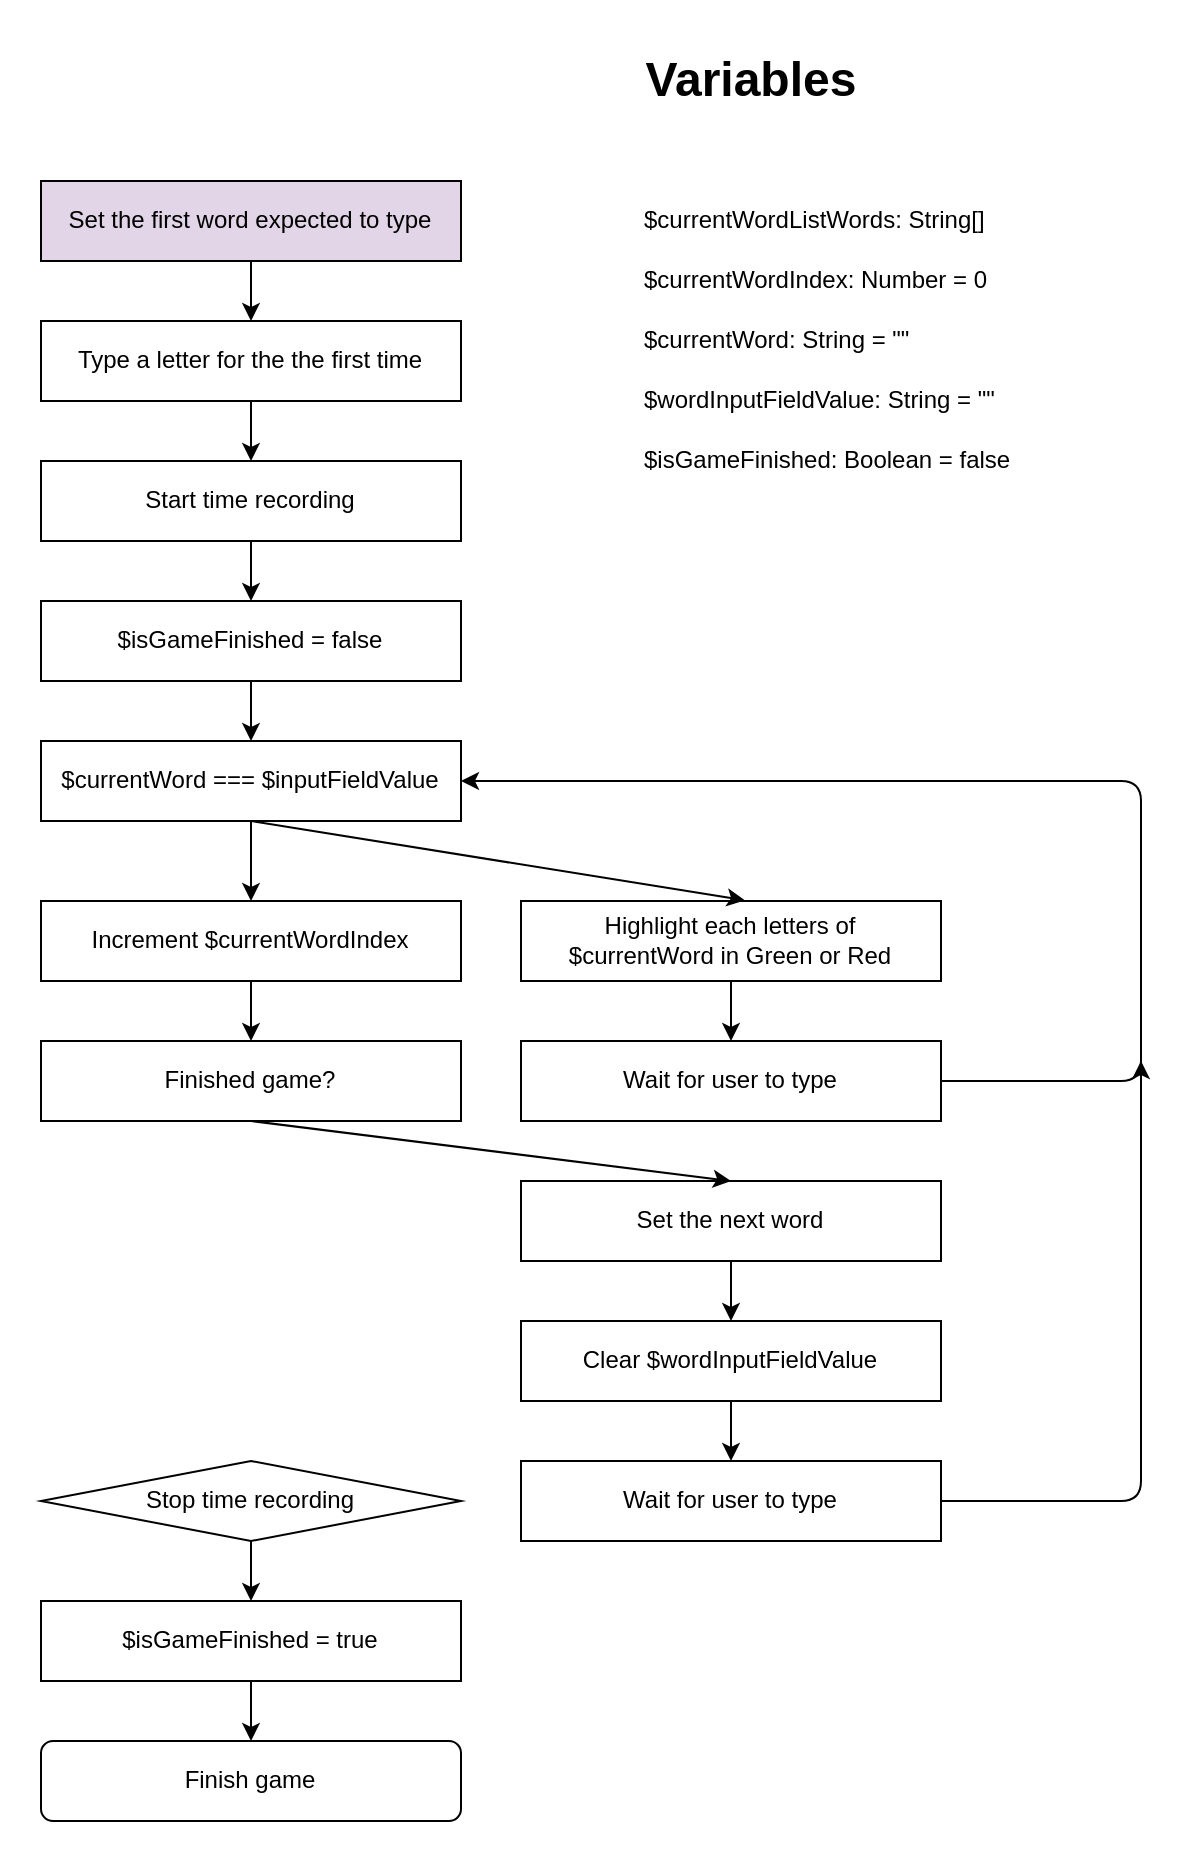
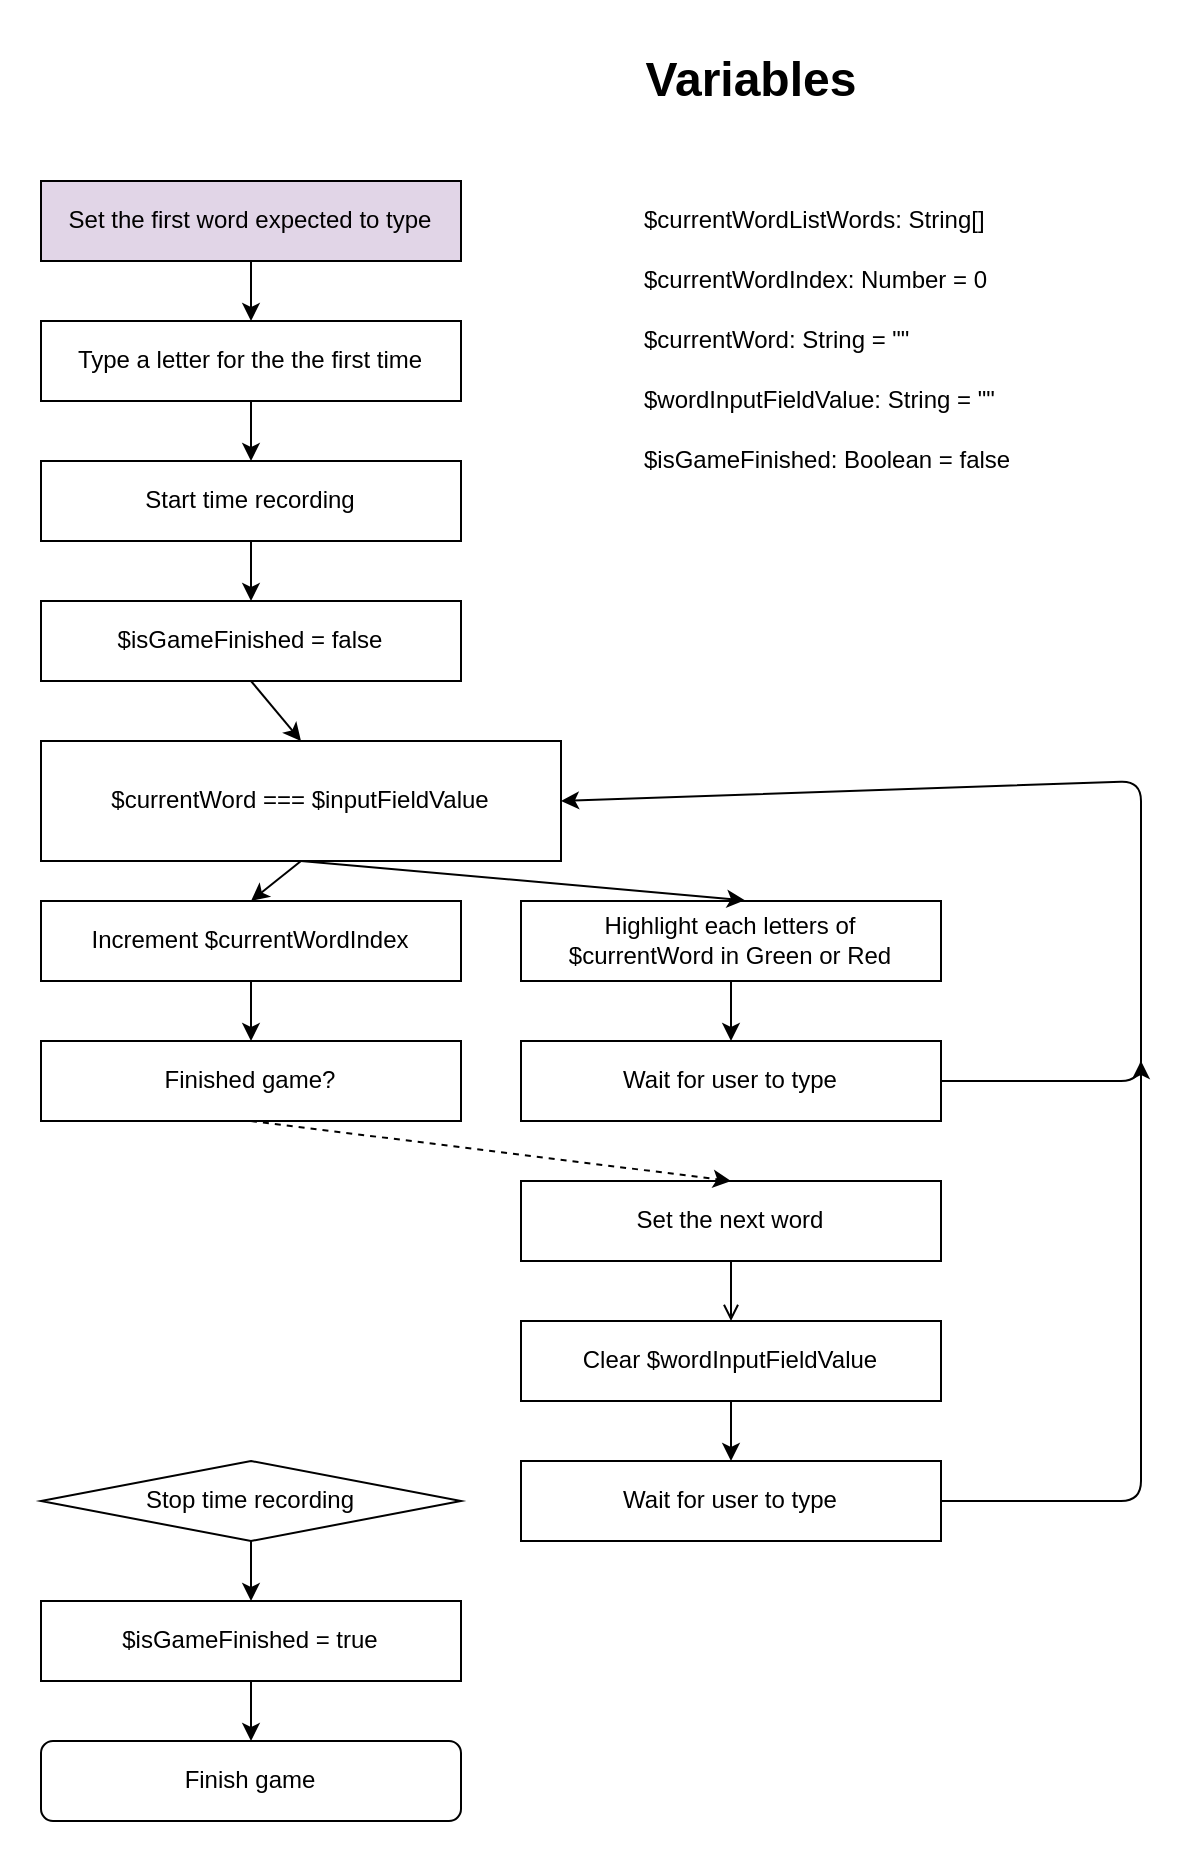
(251, 781) -> (301, 801)
(486, 1150) -> (486, 1150)
(731, 1306) -> (731, 1308)
